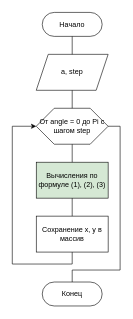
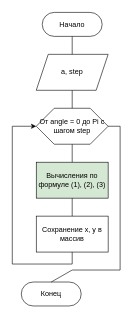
(72, 294) -> (51, 294)
